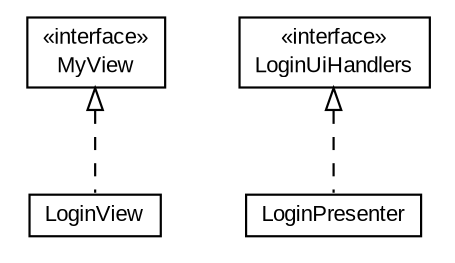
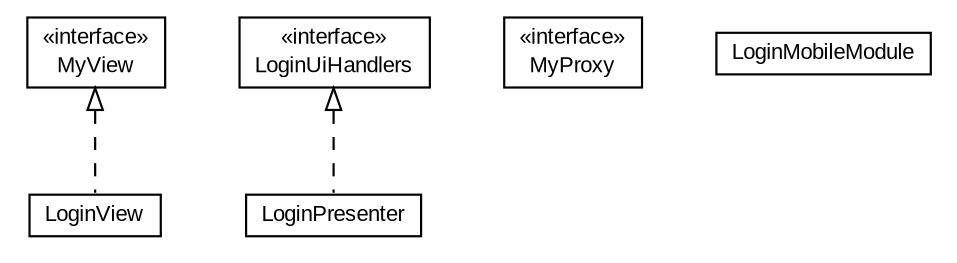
none -> (572, 52)
none -> (824, 52)
